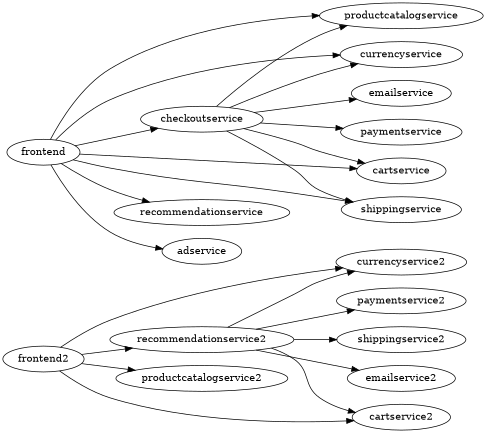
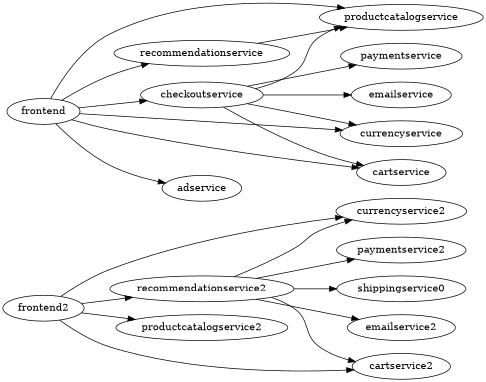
none -> (299, 36)
(401, 210) -> none
(401, 340) -> (401, 289)
